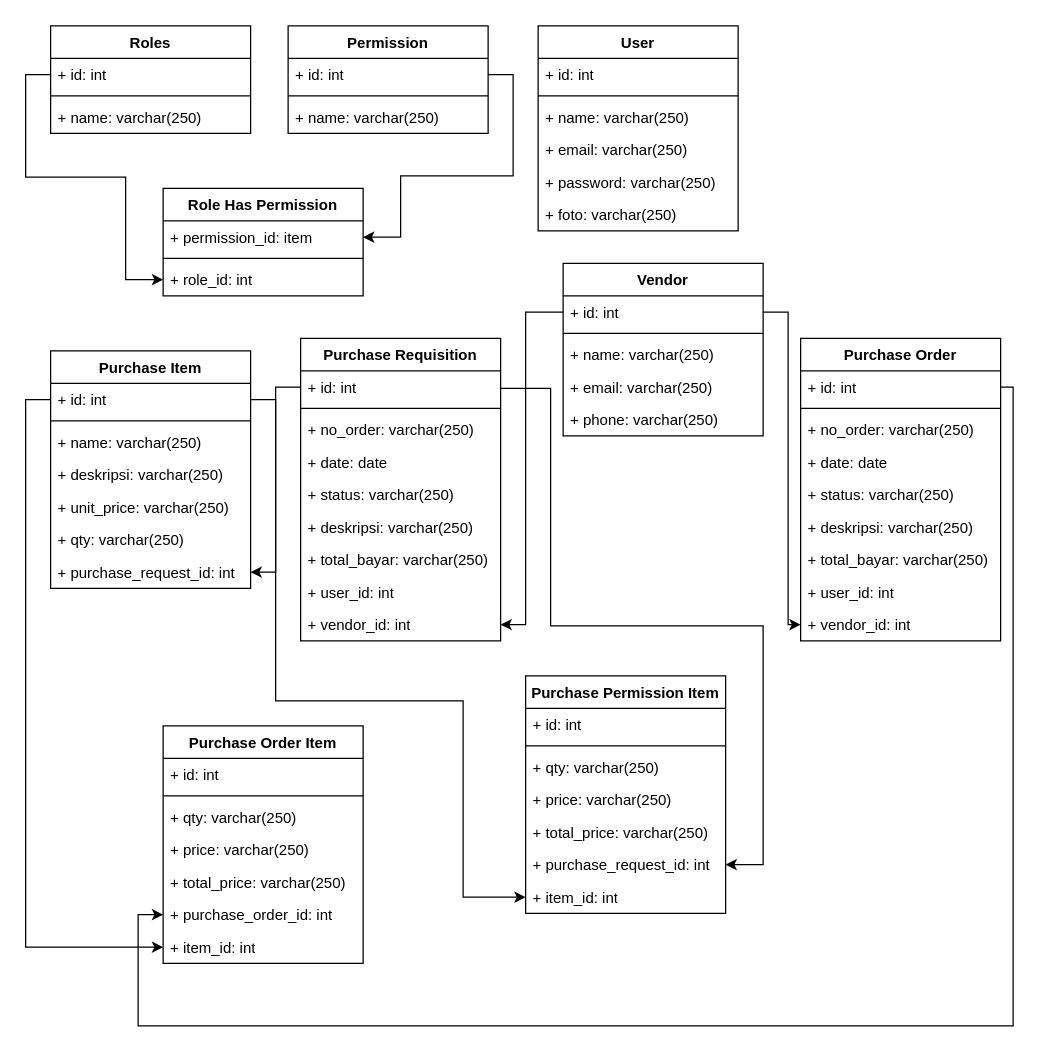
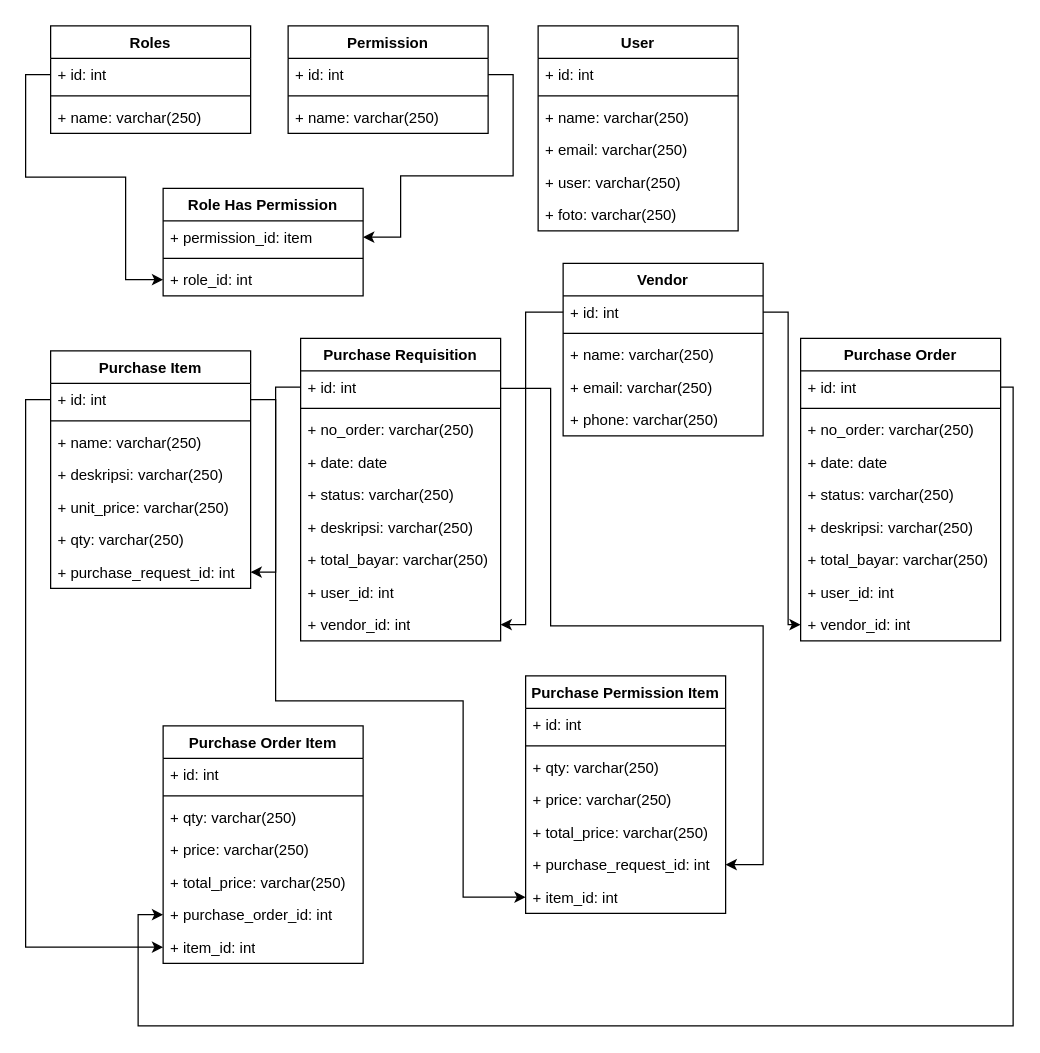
(639, 192) -> (624, 183)
